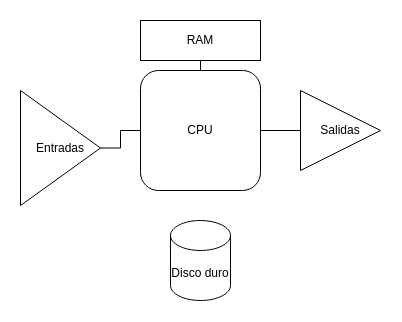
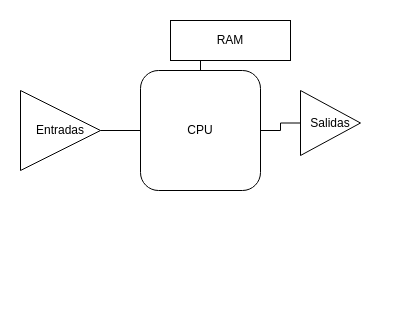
(201, 41) -> (231, 41)
(341, 131) -> (331, 123)
(61, 148) -> (61, 131)
(201, 261) -> none
